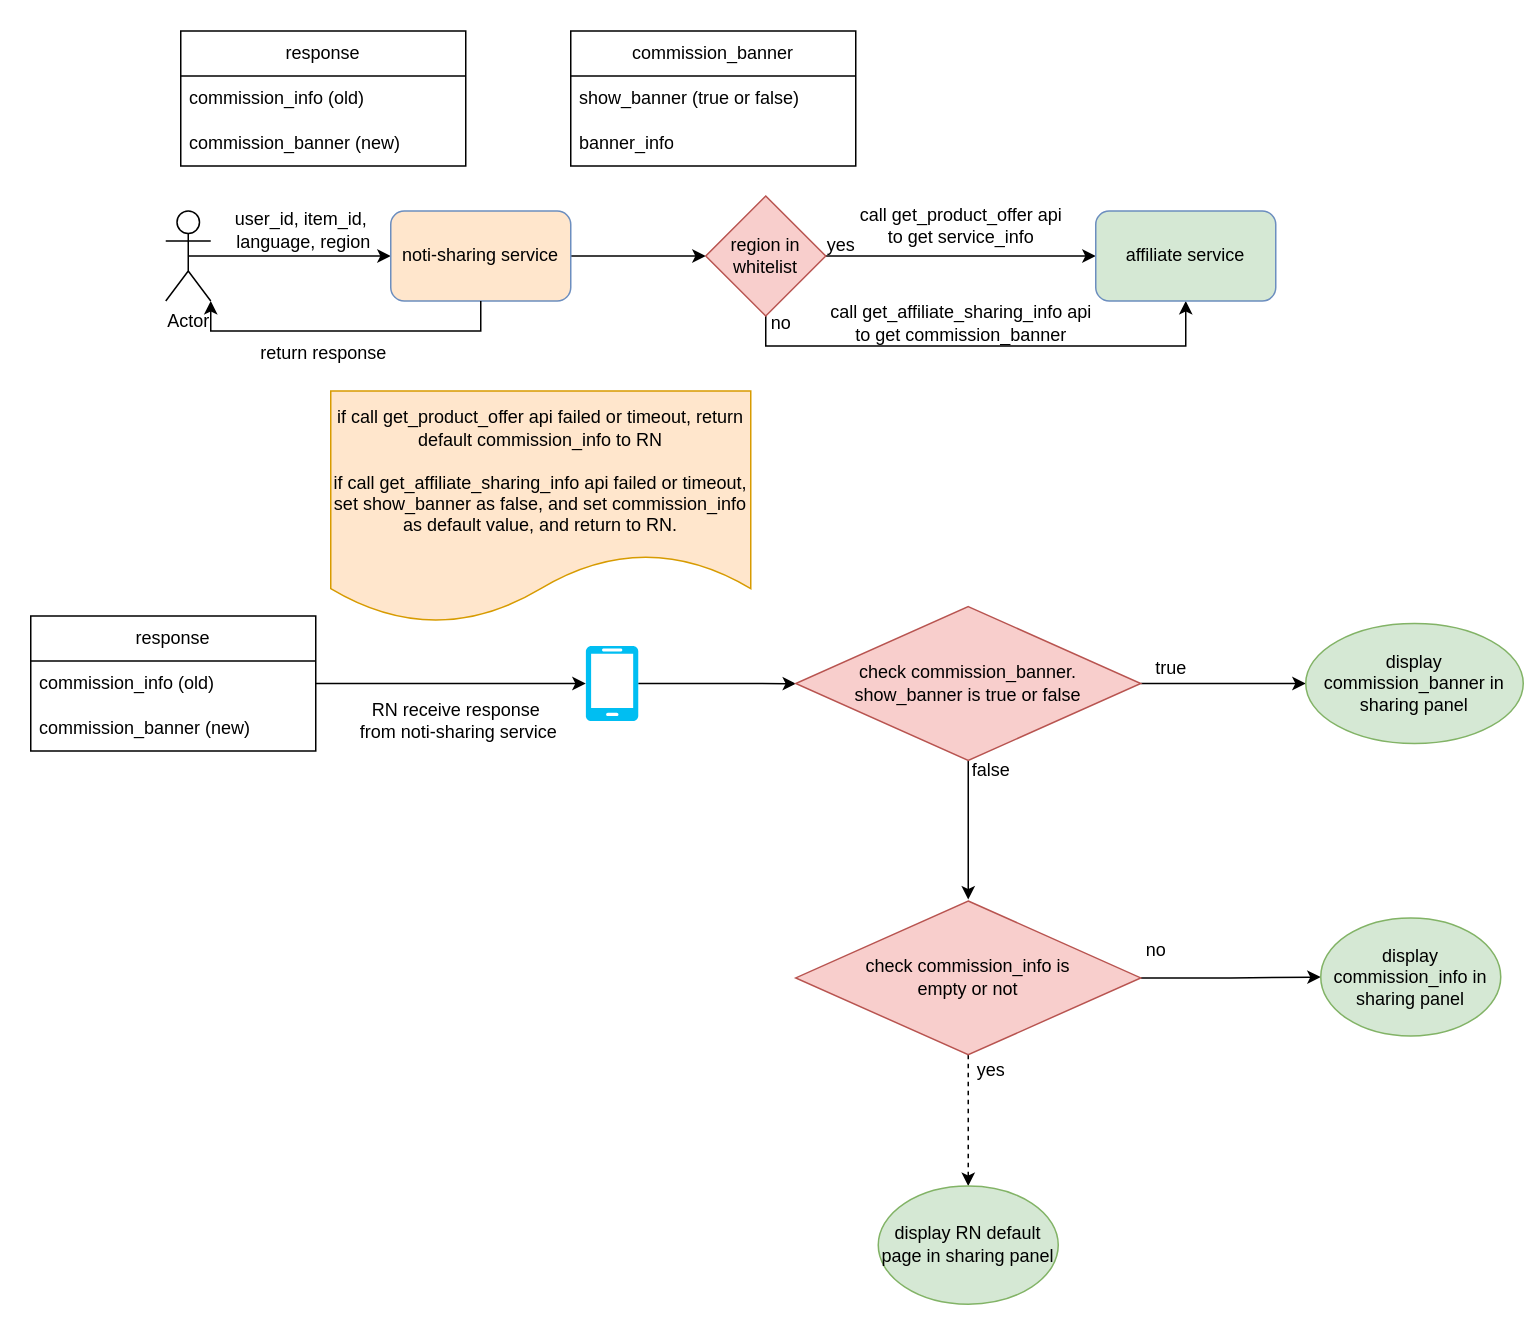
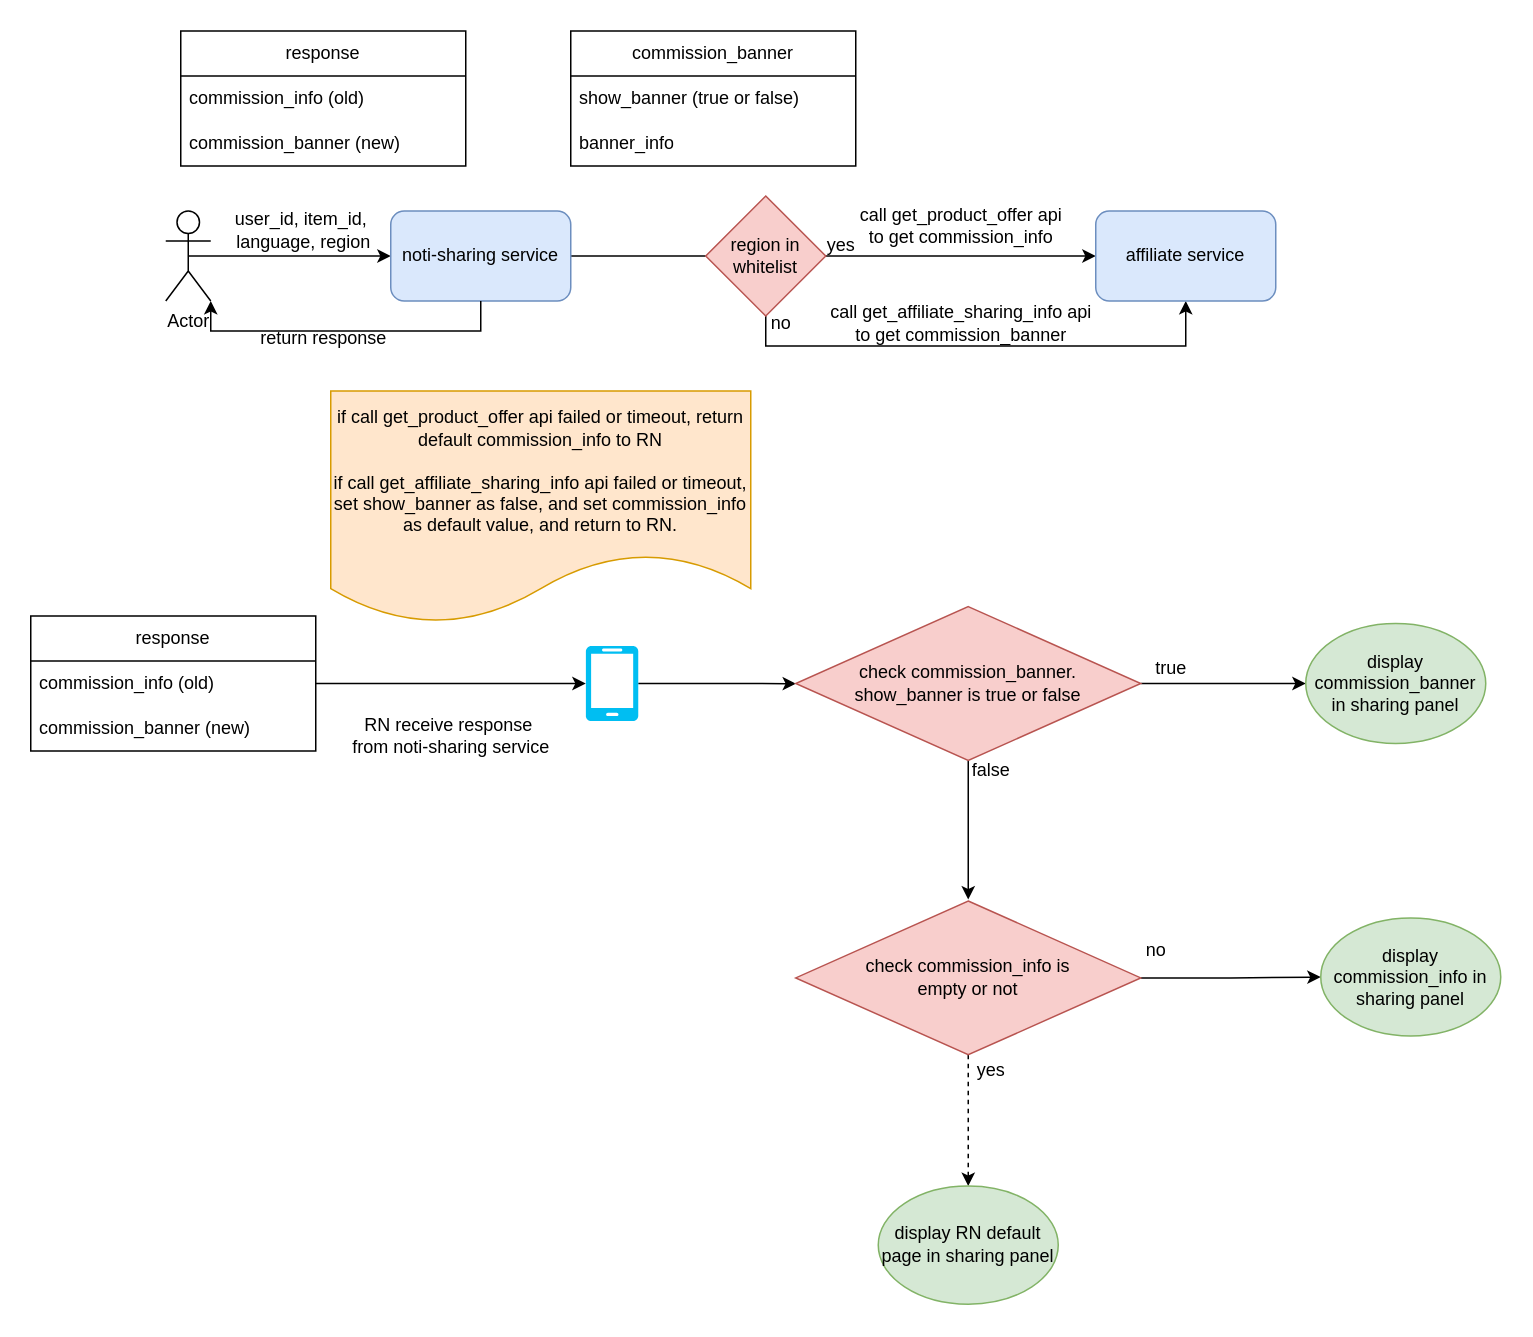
(962, 226) -> (962, 226)
(481, 256) -> (481, 256)
(694, 256) -> (698, 256)
(1186, 256) -> (1186, 256)
(323, 353) -> (323, 338)
(1415, 683) -> (1396, 683)
(458, 721) -> (451, 736)
